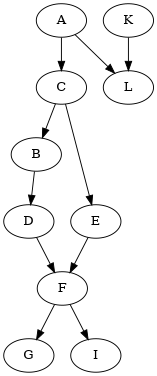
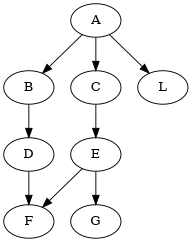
(128, 20) -> none
(51, 116) -> (66, 51)
(48, 318) -> (96, 183)
(96, 355) -> none
